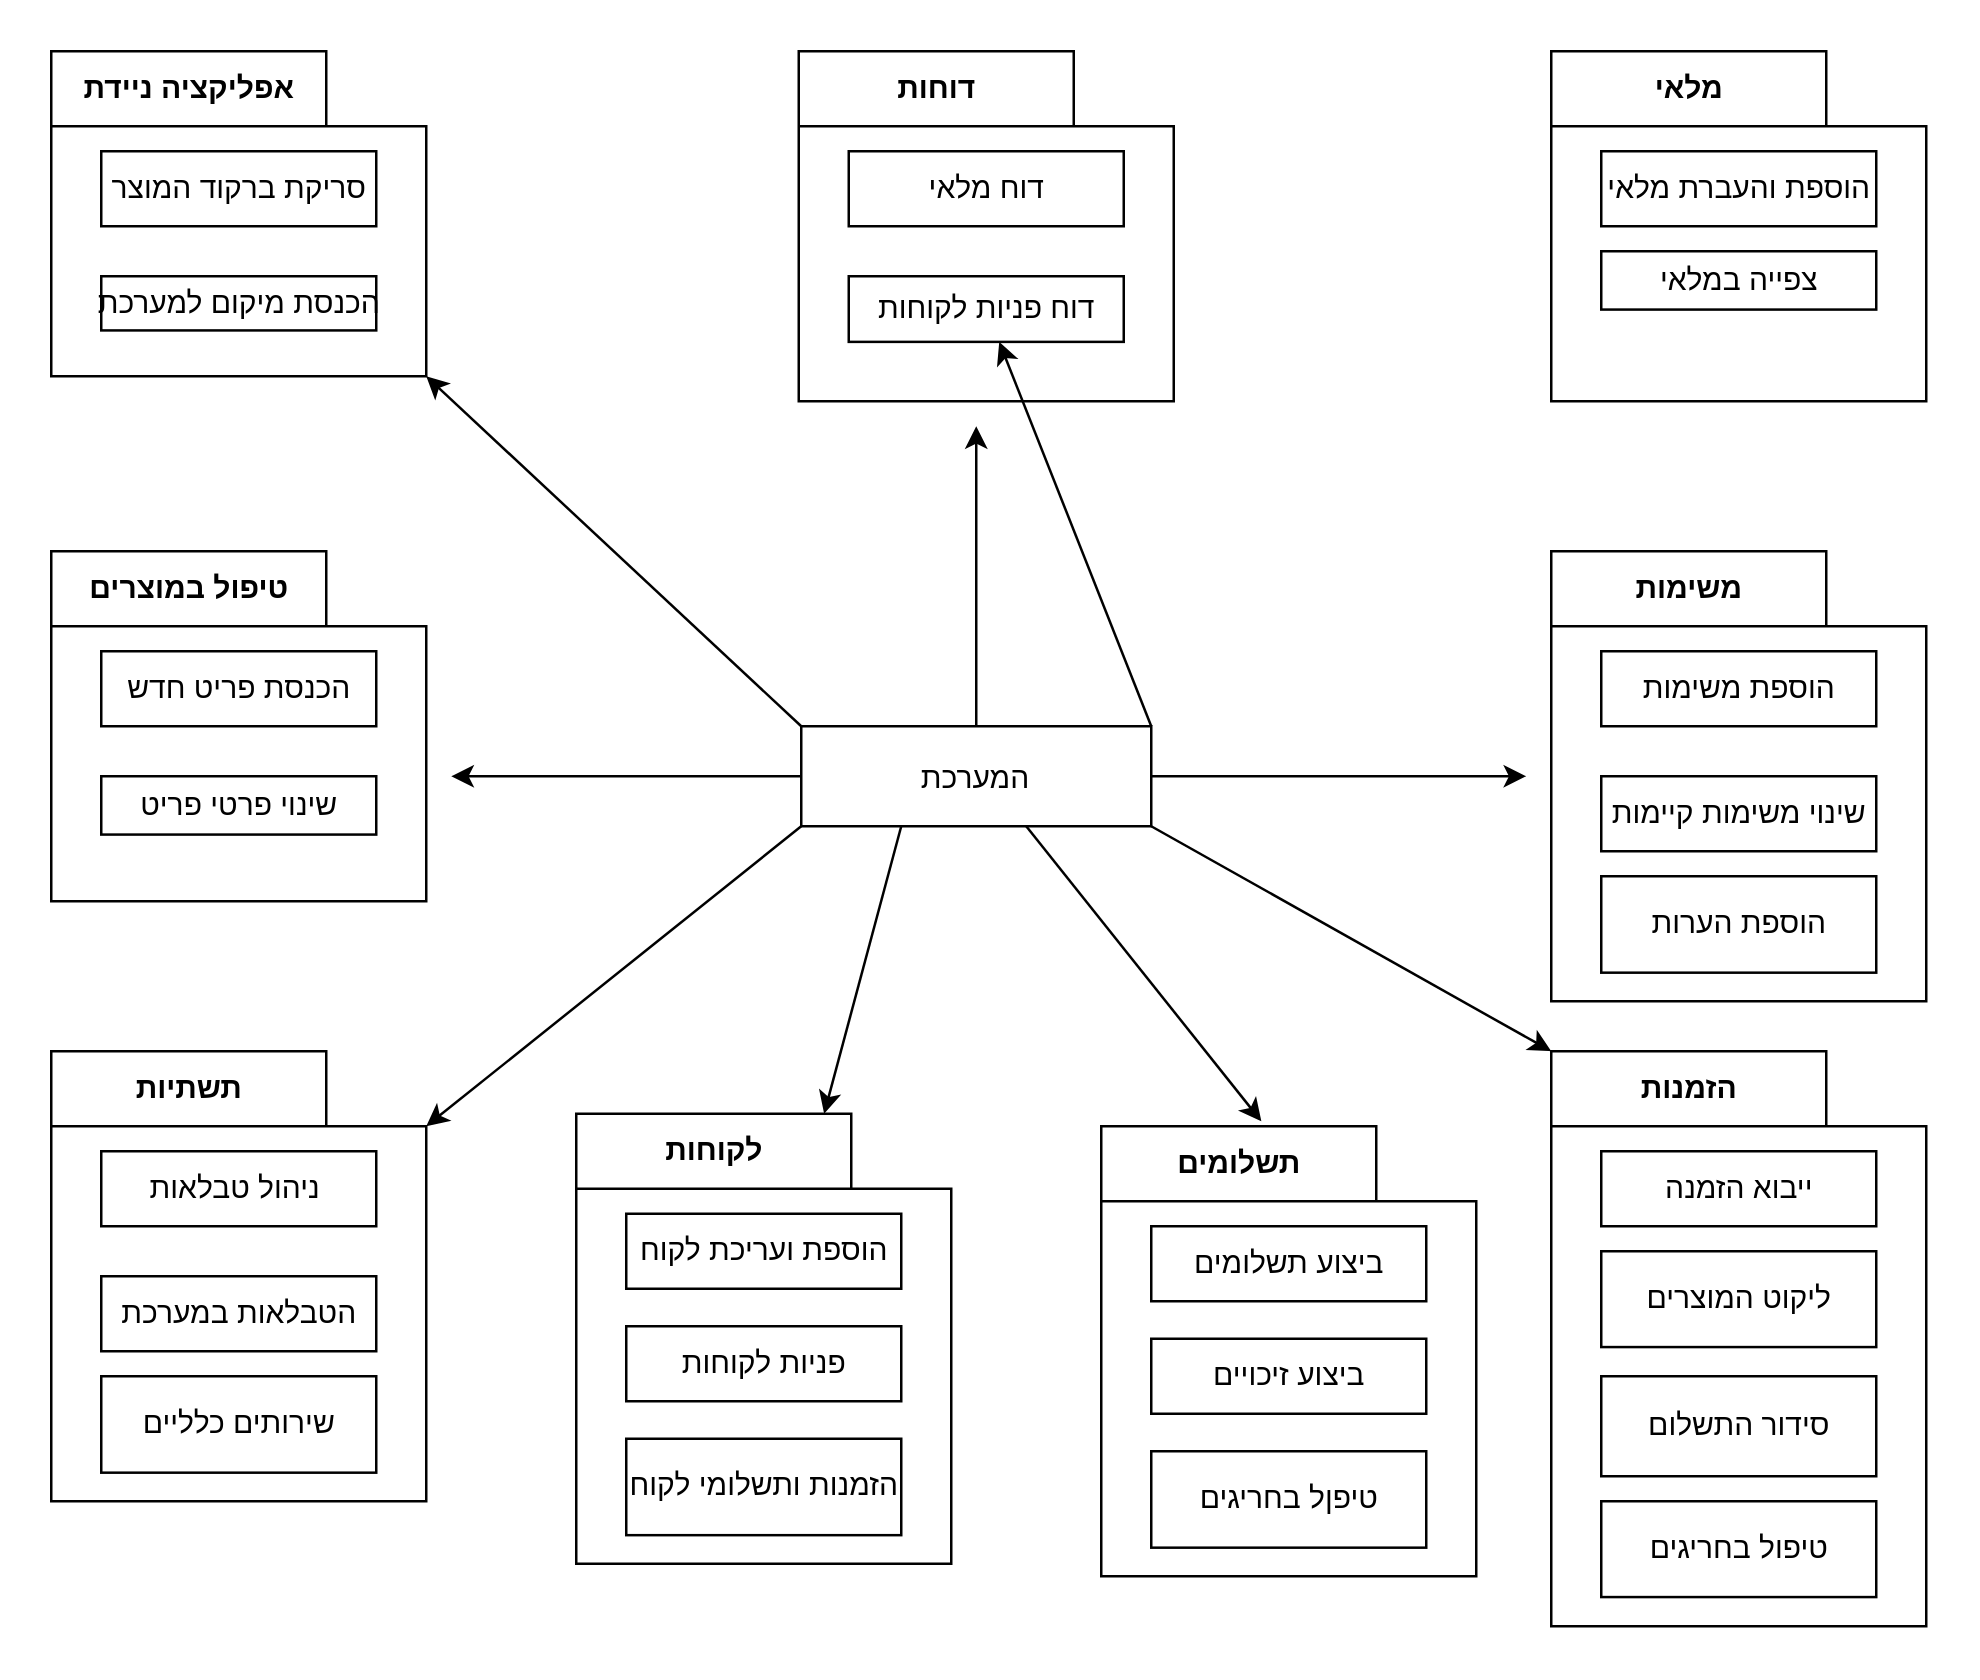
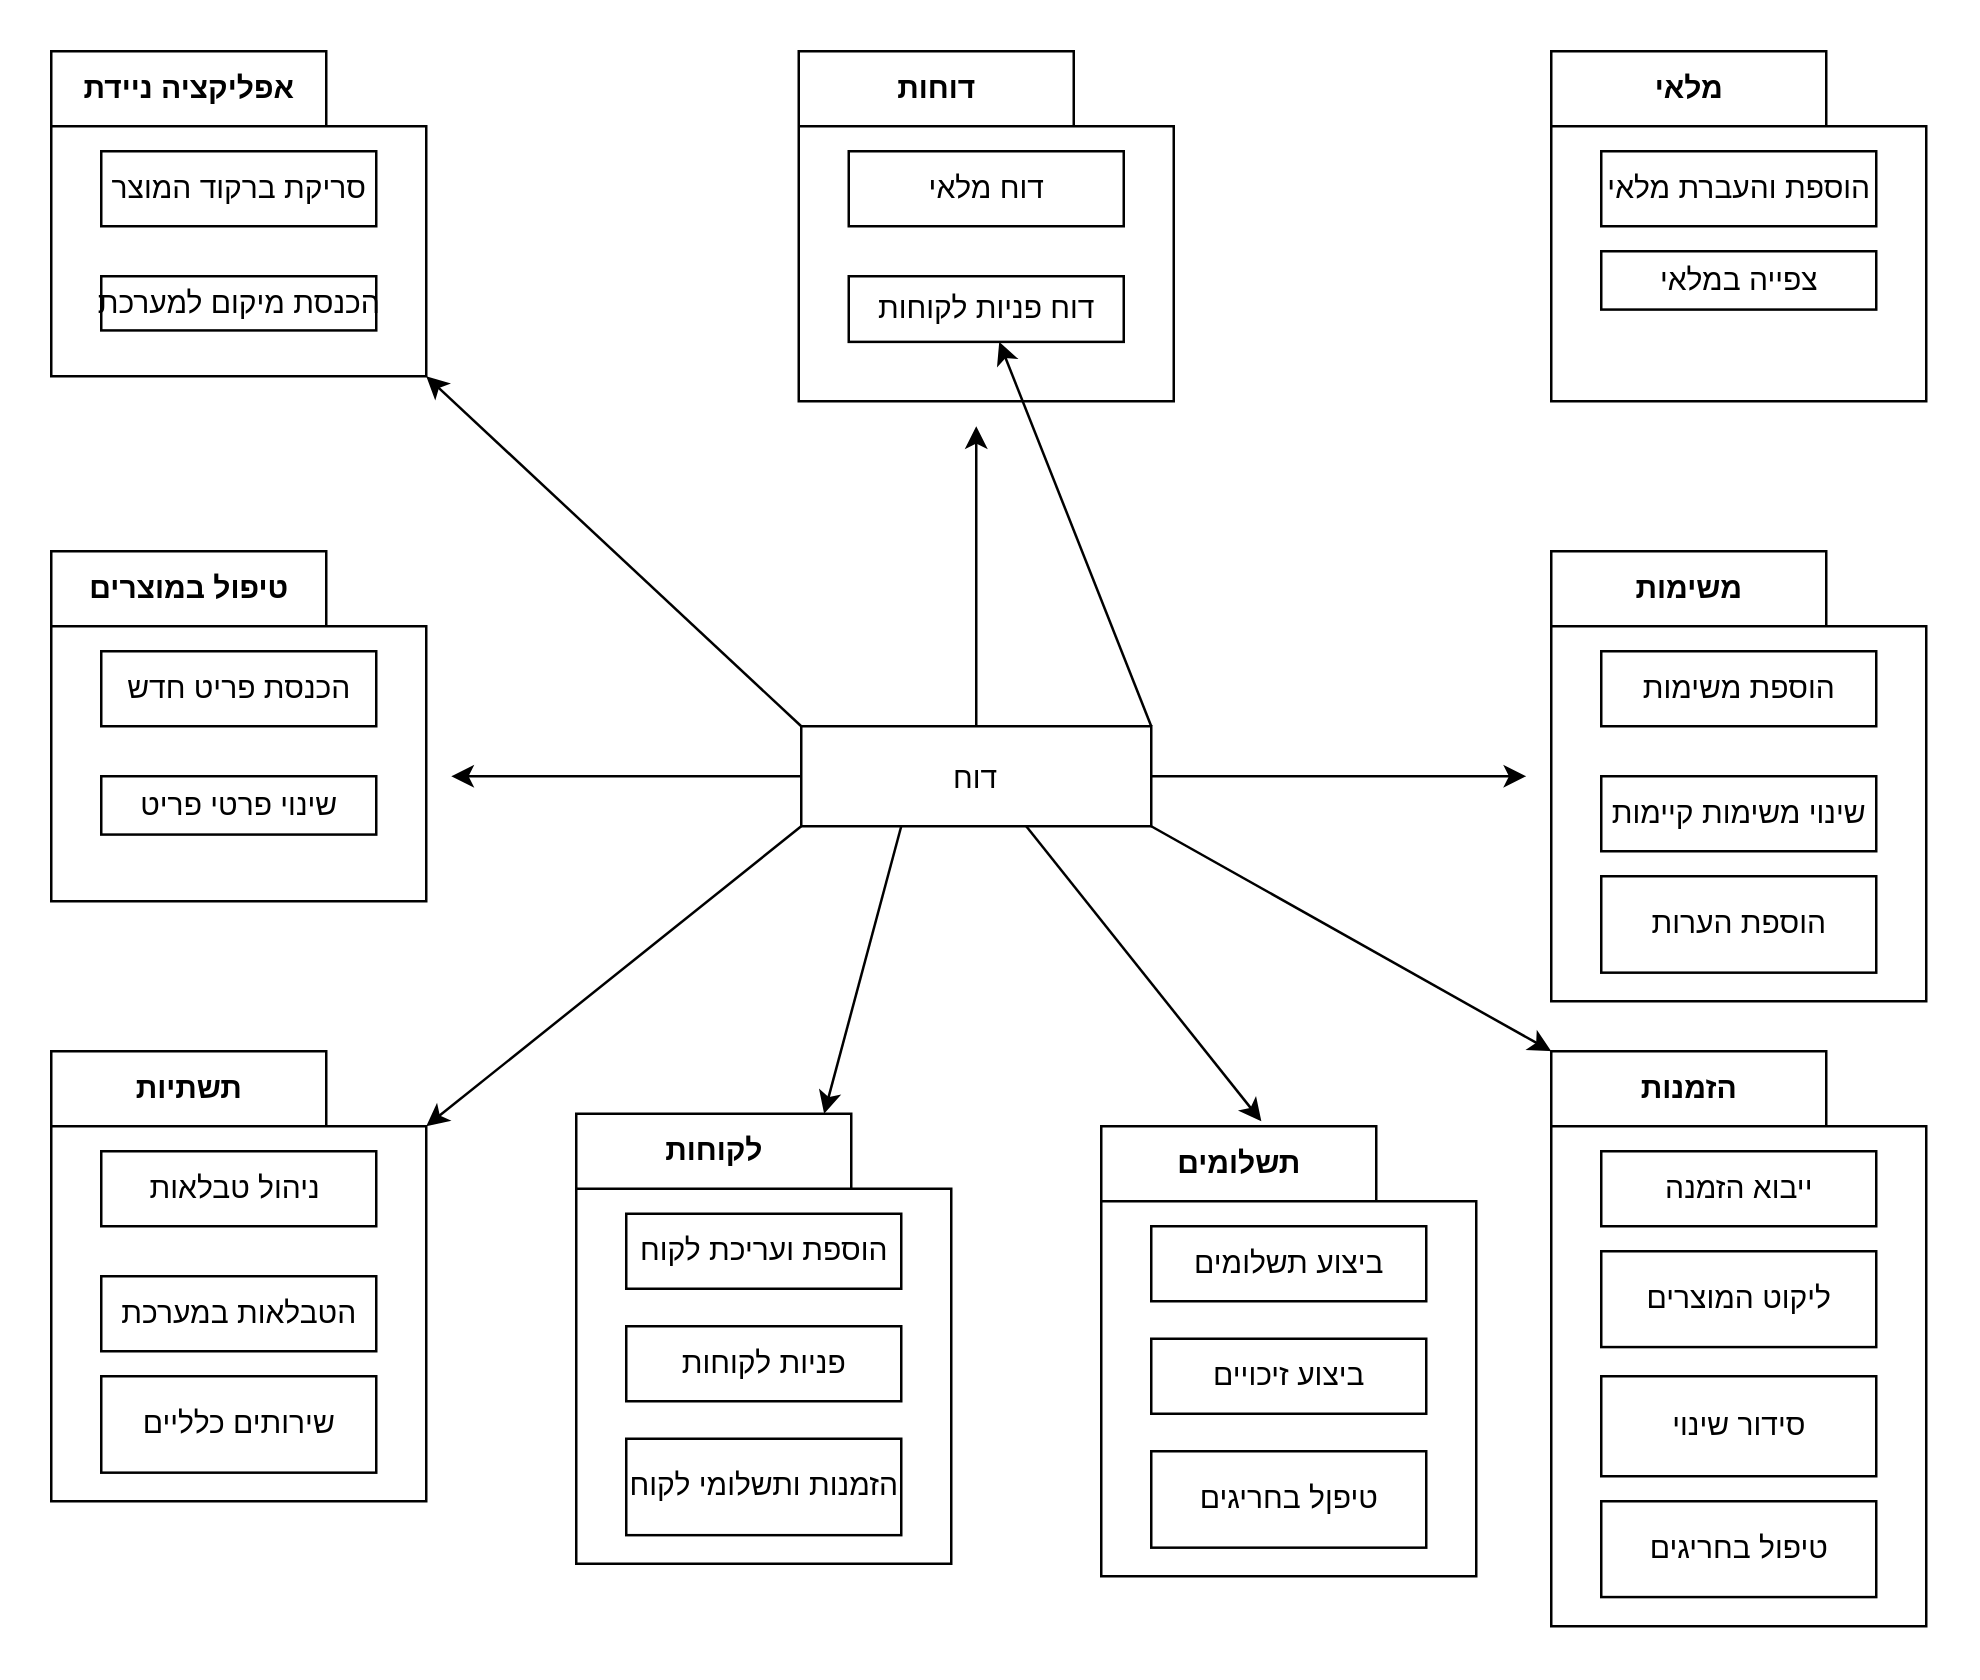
(975, 778) -> (975, 778)
(1740, 1426) -> (1740, 1426)
